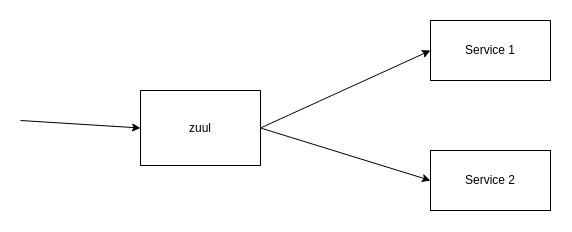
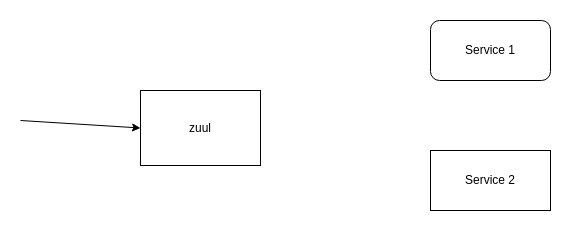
(491, 51) -> (491, 51)
(344, 90) -> none
(343, 153) -> none
